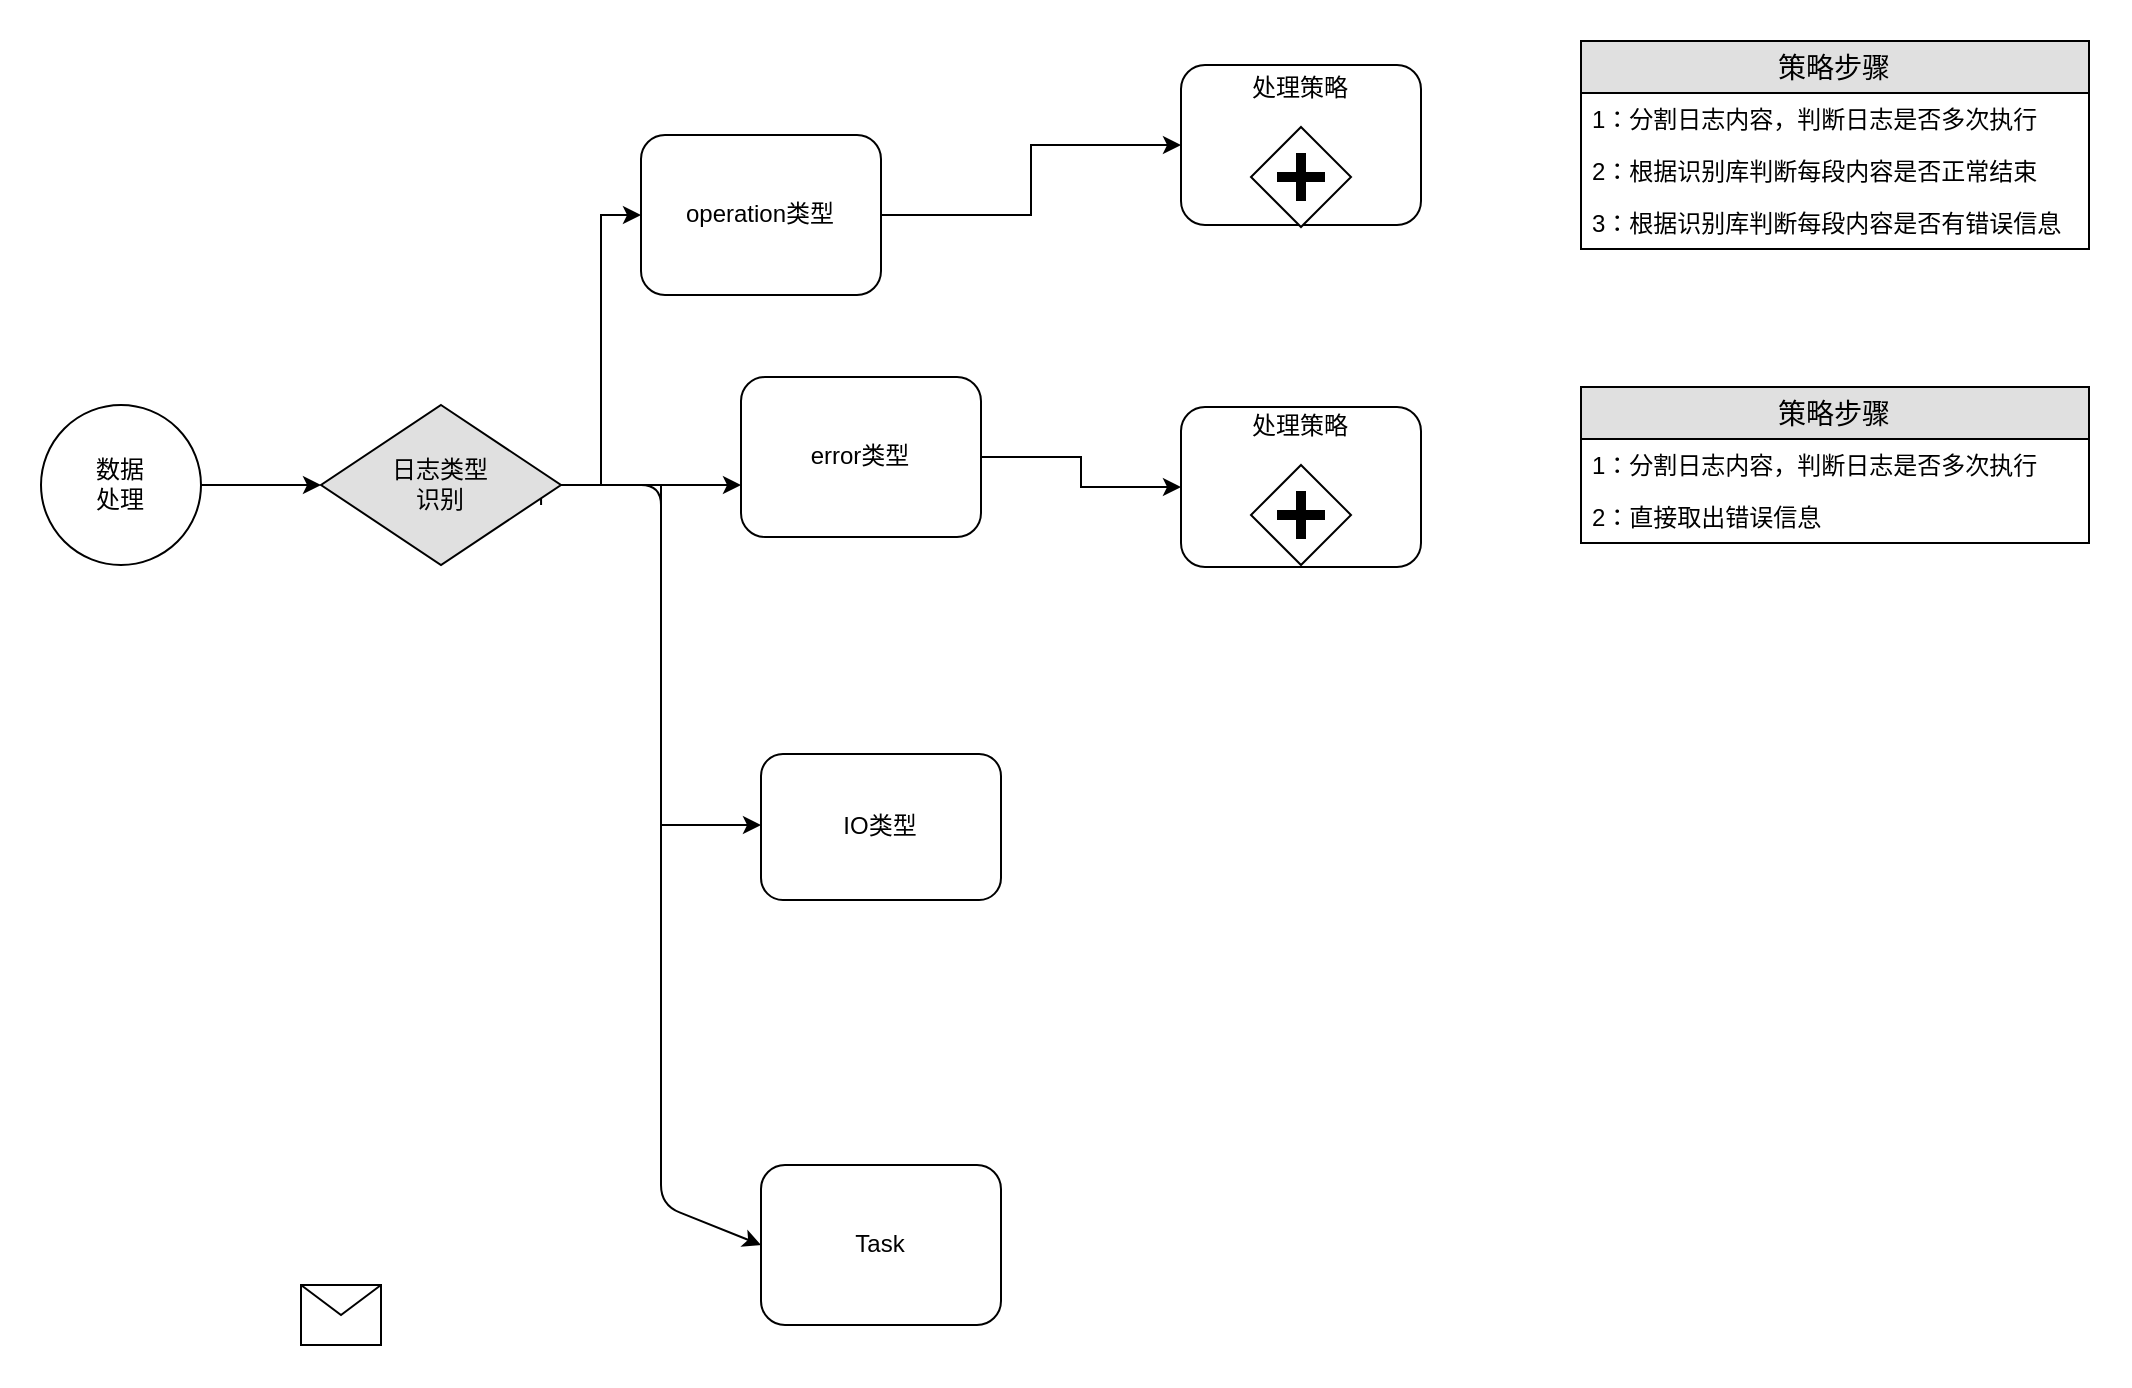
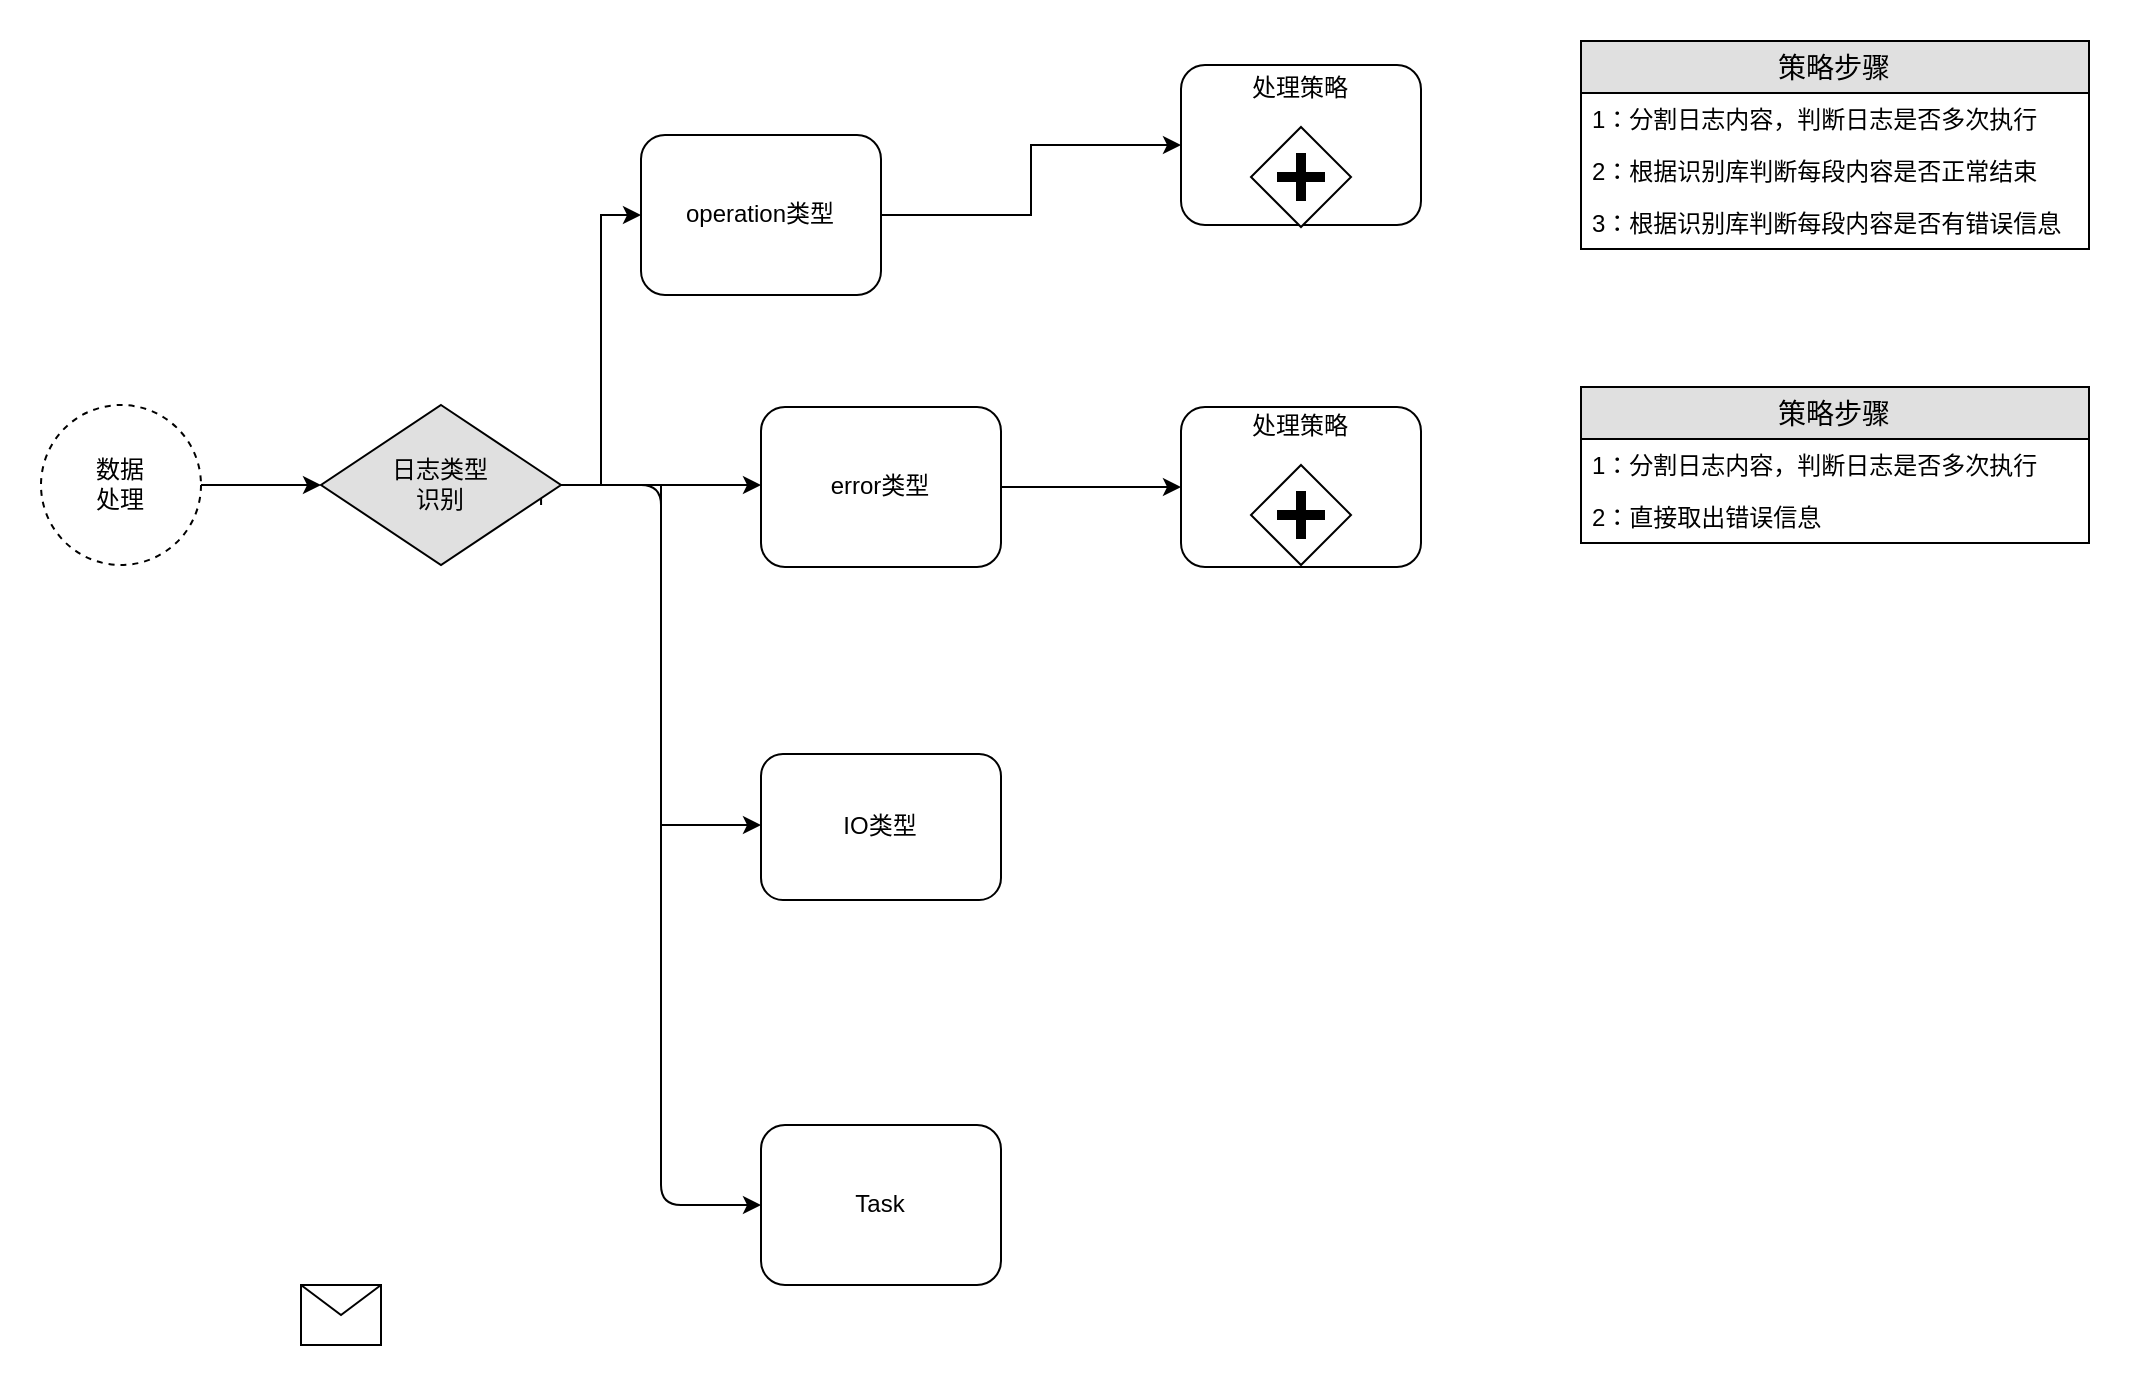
(861, 457) -> (881, 487)
(121, 485) -> (121, 485)
(881, 1245) -> (881, 1205)
